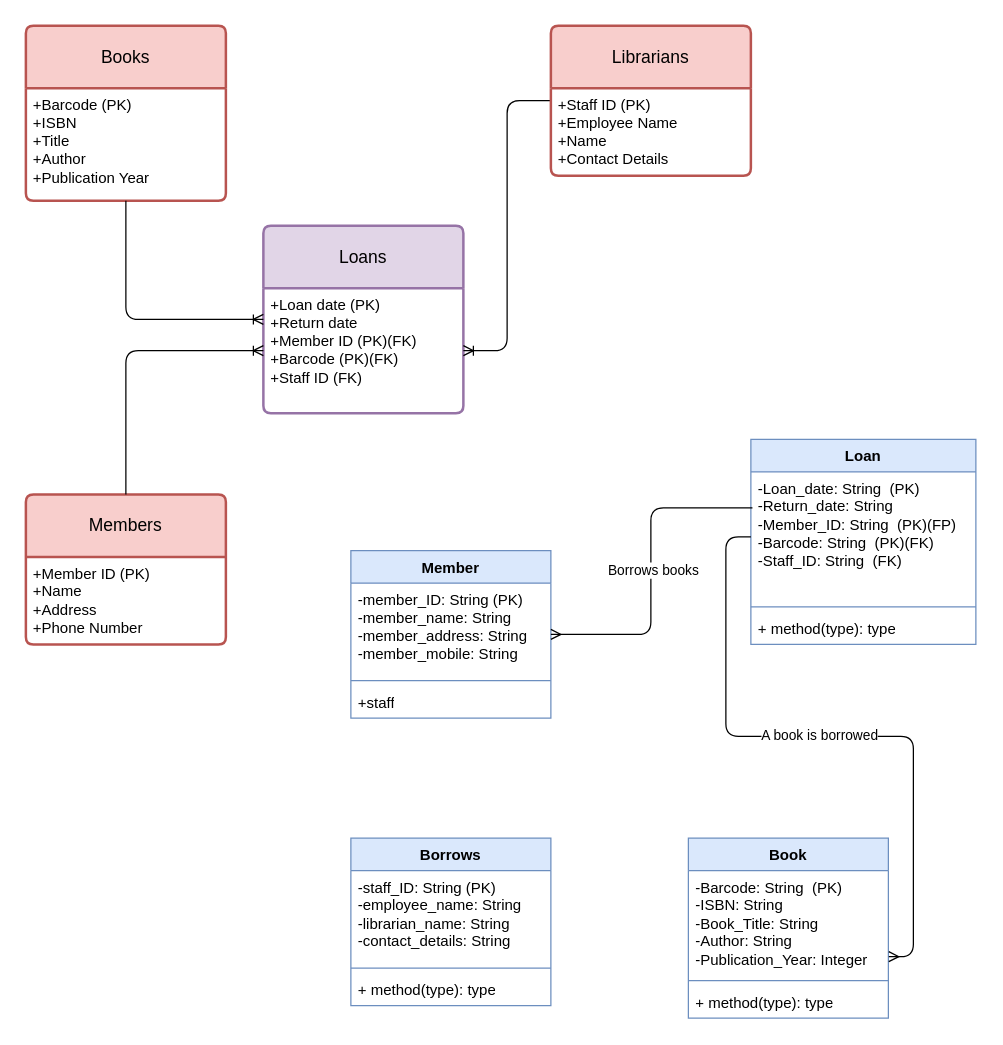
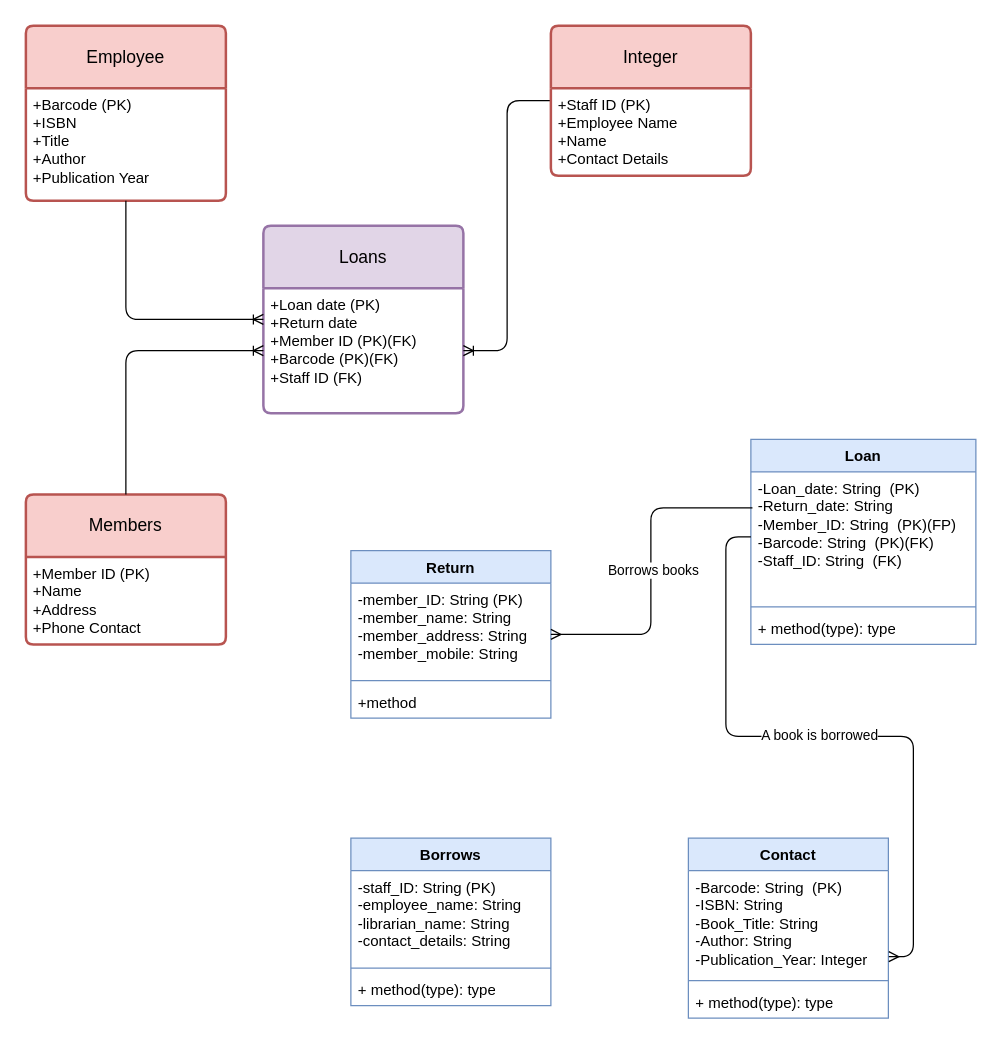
(126, 57) -> (126, 57)
(651, 57) -> (651, 57)
(451, 568) -> (451, 568)
(92, 602) -> (92, 602)
(383, 703) -> (388, 703)
(788, 856) -> (788, 856)
